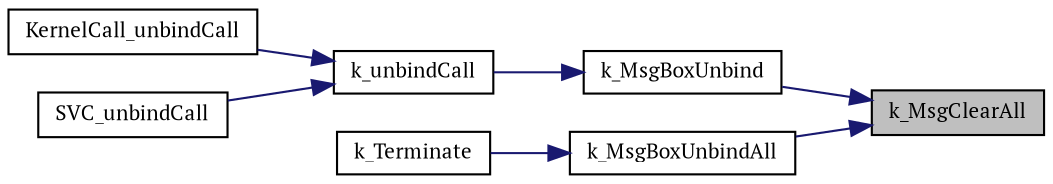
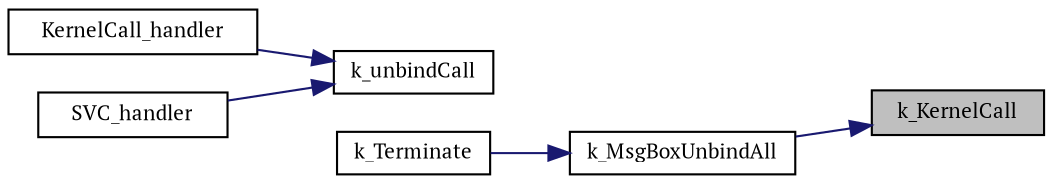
(133, 32) -> (133, 32)
(683, 72) -> none
(958, 113) -> (958, 113)
(133, 115) -> (133, 115)
